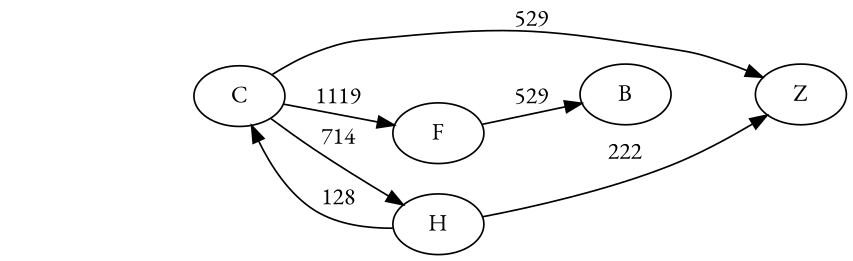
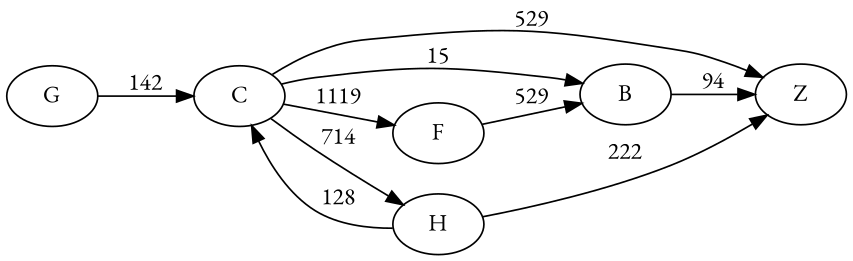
none -> (423, 69)
none -> (704, 94)
none -> (52, 96)
